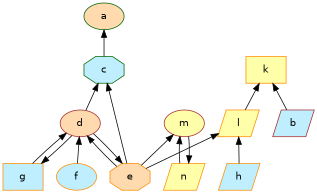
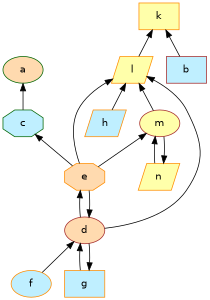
(90, 100) -> (196, 174)
none -> (148, 100)
(294, 123) -> (187, 70)
